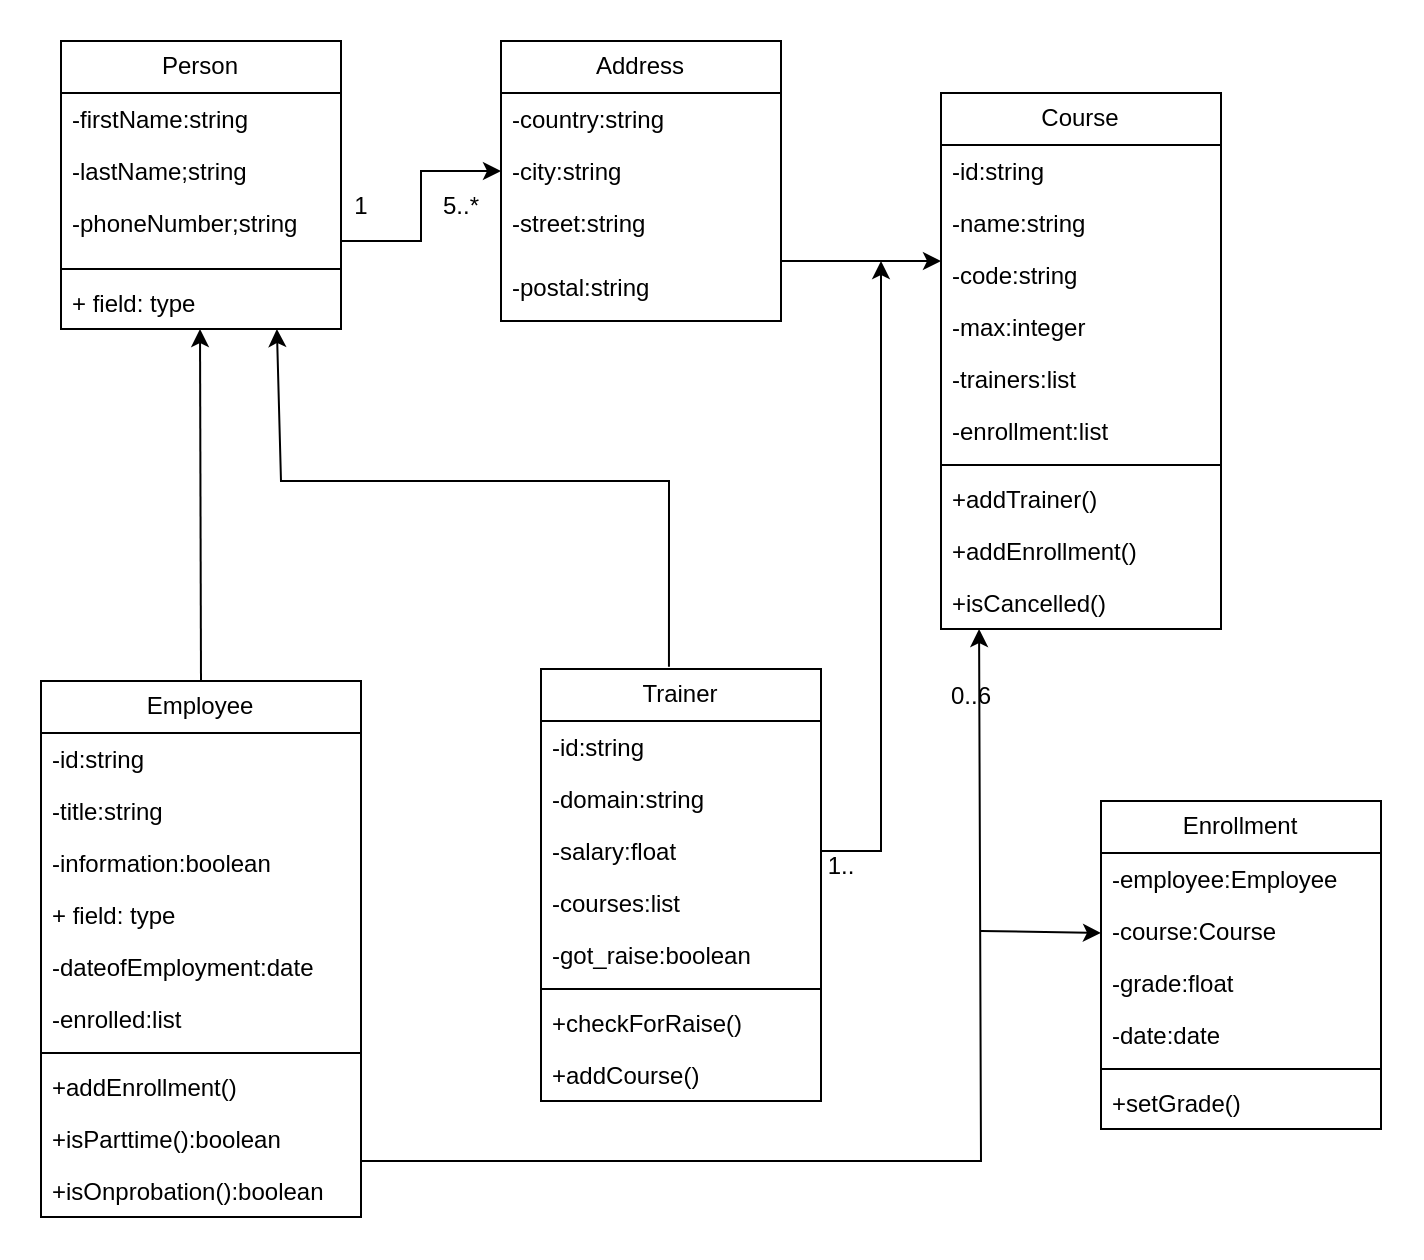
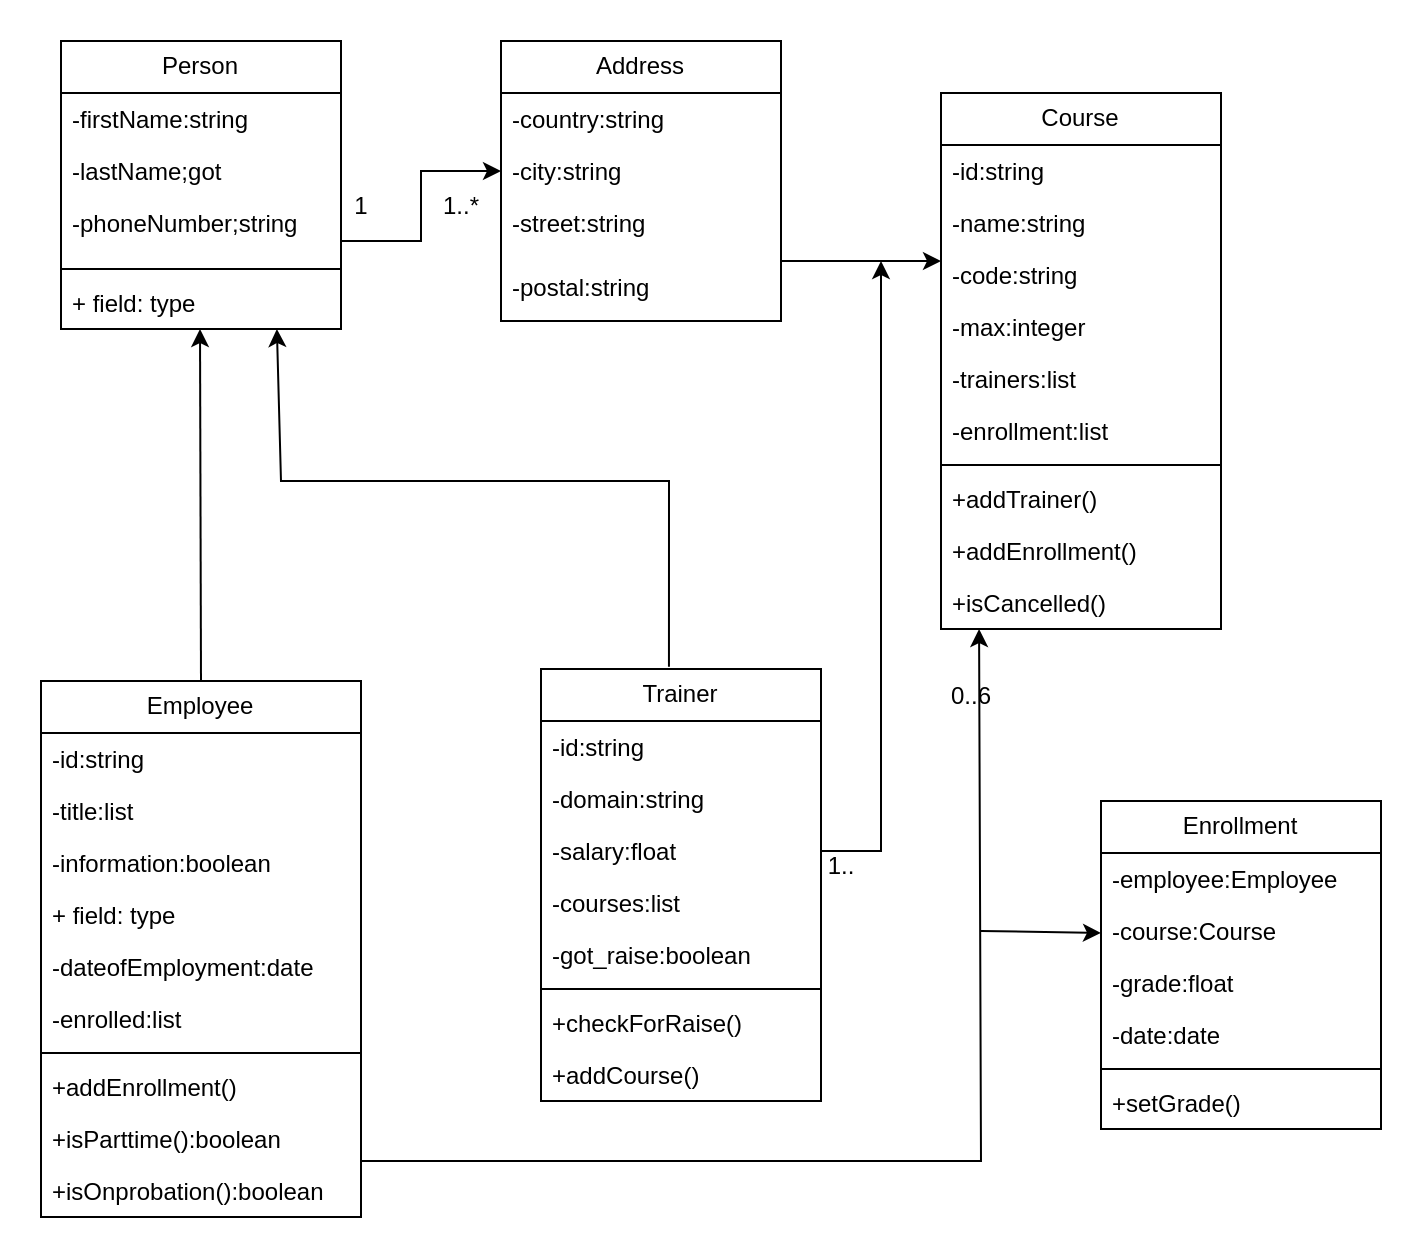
(171, 173) -> (154, 173)
(462, 207) -> (462, 207)
(128, 813) -> (111, 813)
